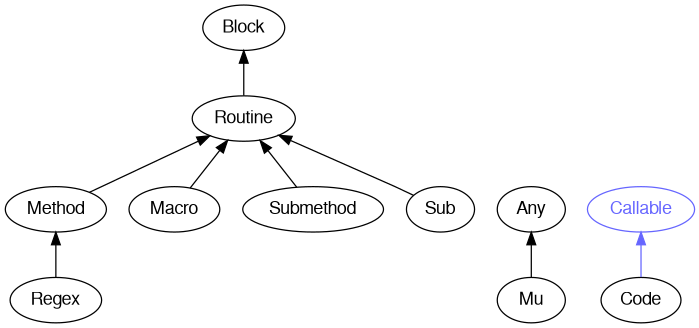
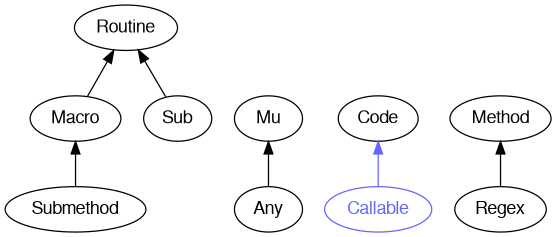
(244, 28) -> none
(144, 167) -> none
(282, 169) -> (76, 170)
(531, 261) -> (268, 170)
(641, 261) -> (378, 170)
